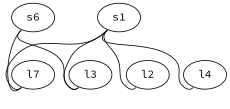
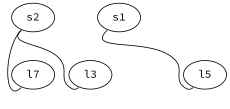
(33, 18) -> (33, 18)
(46, 43) -> none
(72, 56) -> none
(148, 75) -> none
(205, 75) -> (205, 75)
